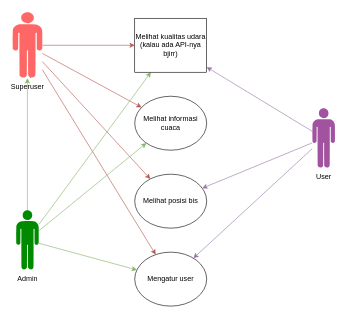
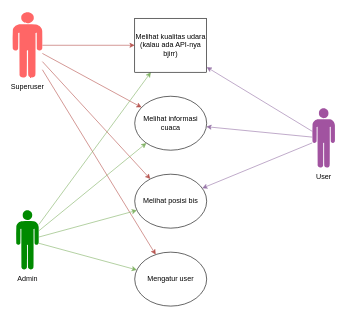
(27, 146) -> (85, 224)
(301, 159) -> (262, 132)
